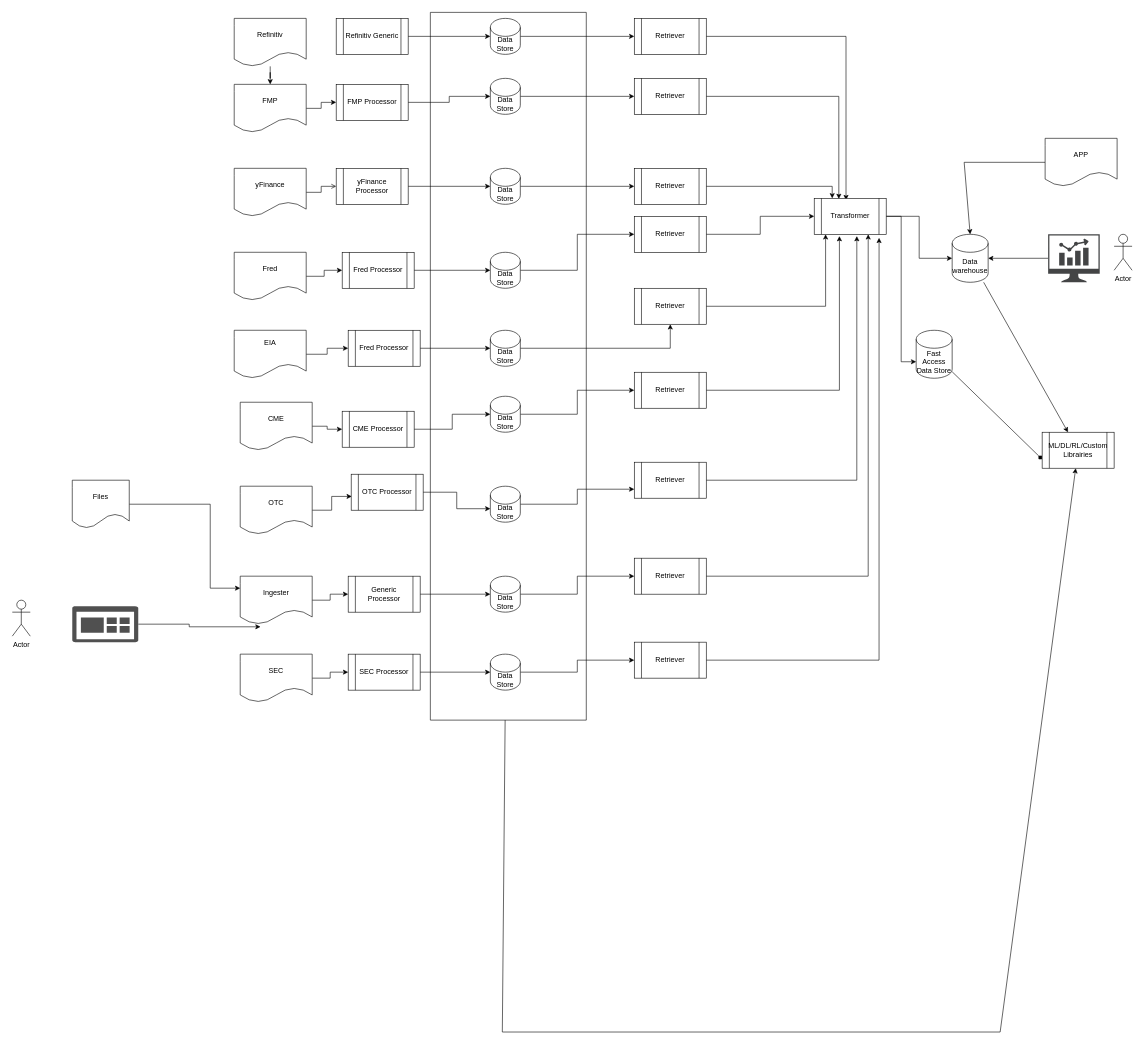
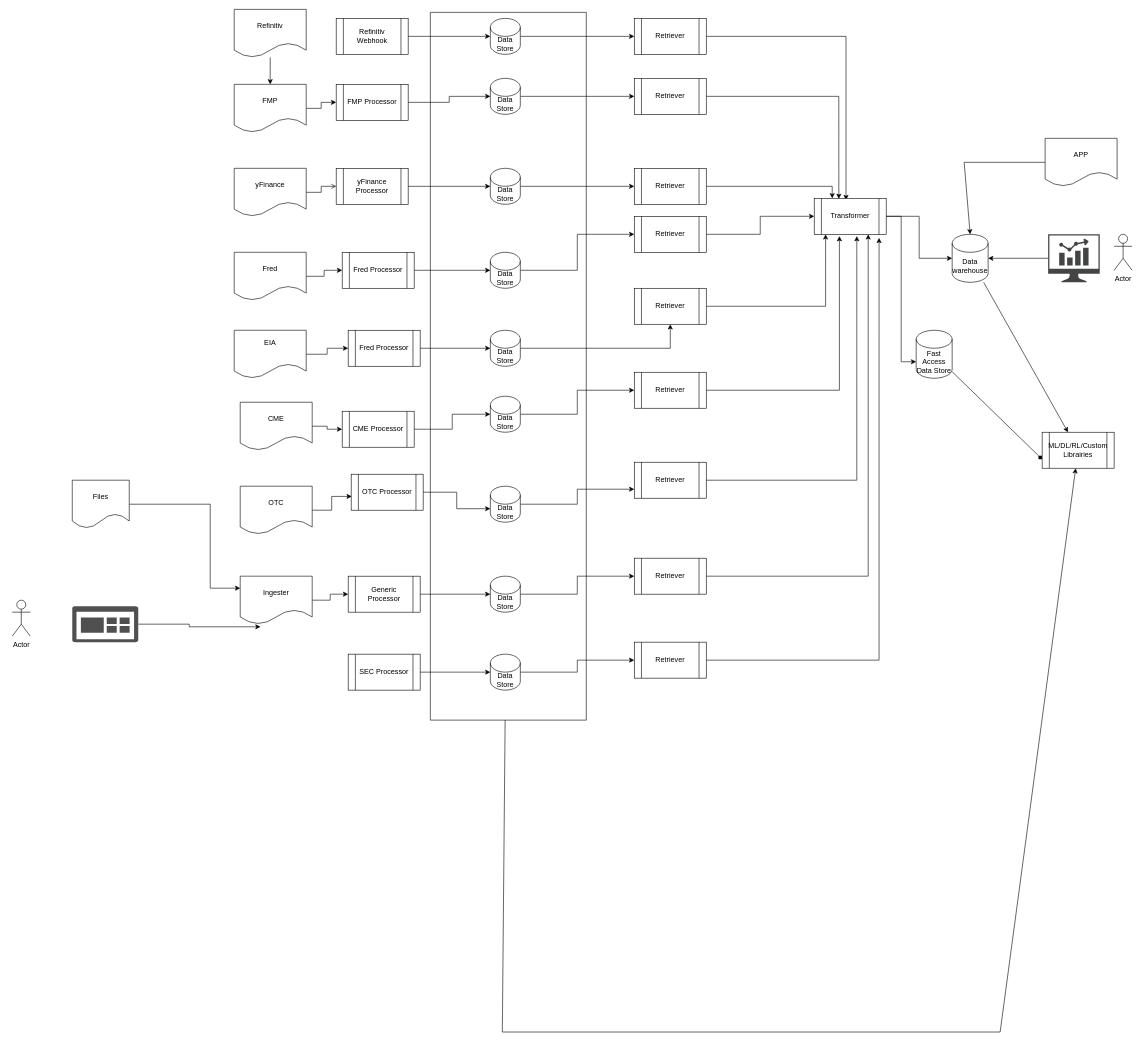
(372, 36) -> (372, 36)
(270, 42) -> (270, 33)
(330, 672) -> none
(276, 678) -> none
